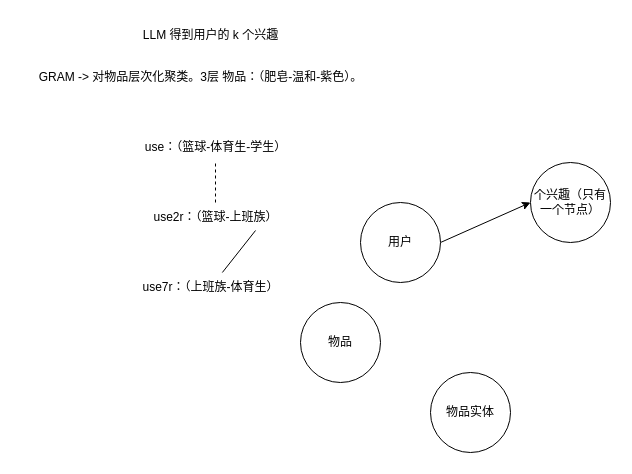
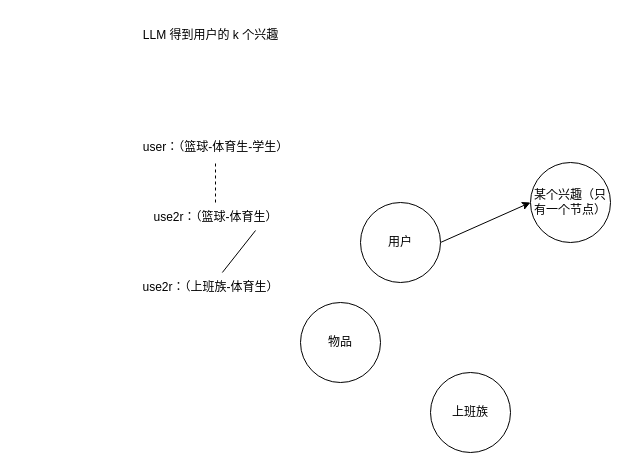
(201, 78) -> none
(216, 148) -> (216, 148)
(571, 203) -> (571, 203)
(216, 218) -> (216, 218)
(211, 288) -> (211, 288)
(471, 413) -> (471, 413)
